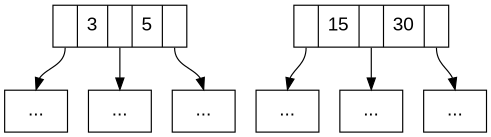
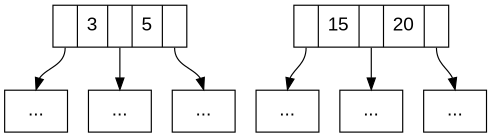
(404, 25) -> (404, 25)
